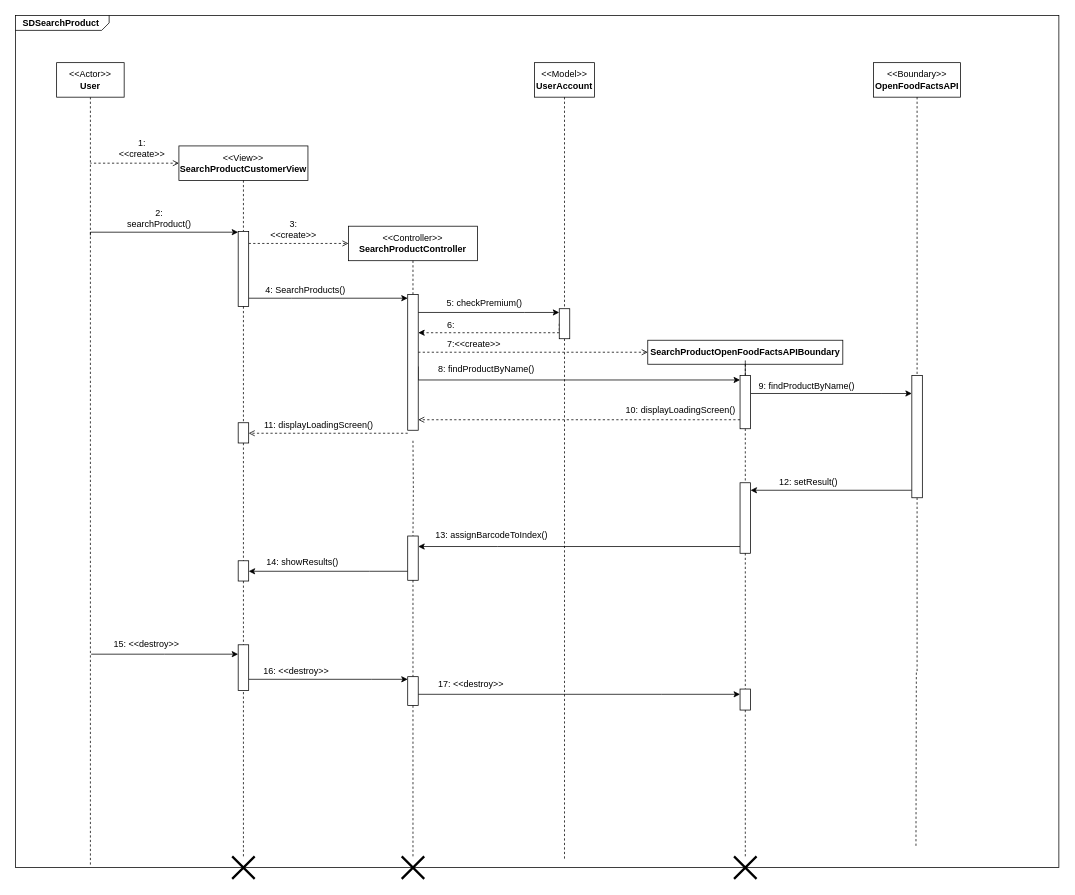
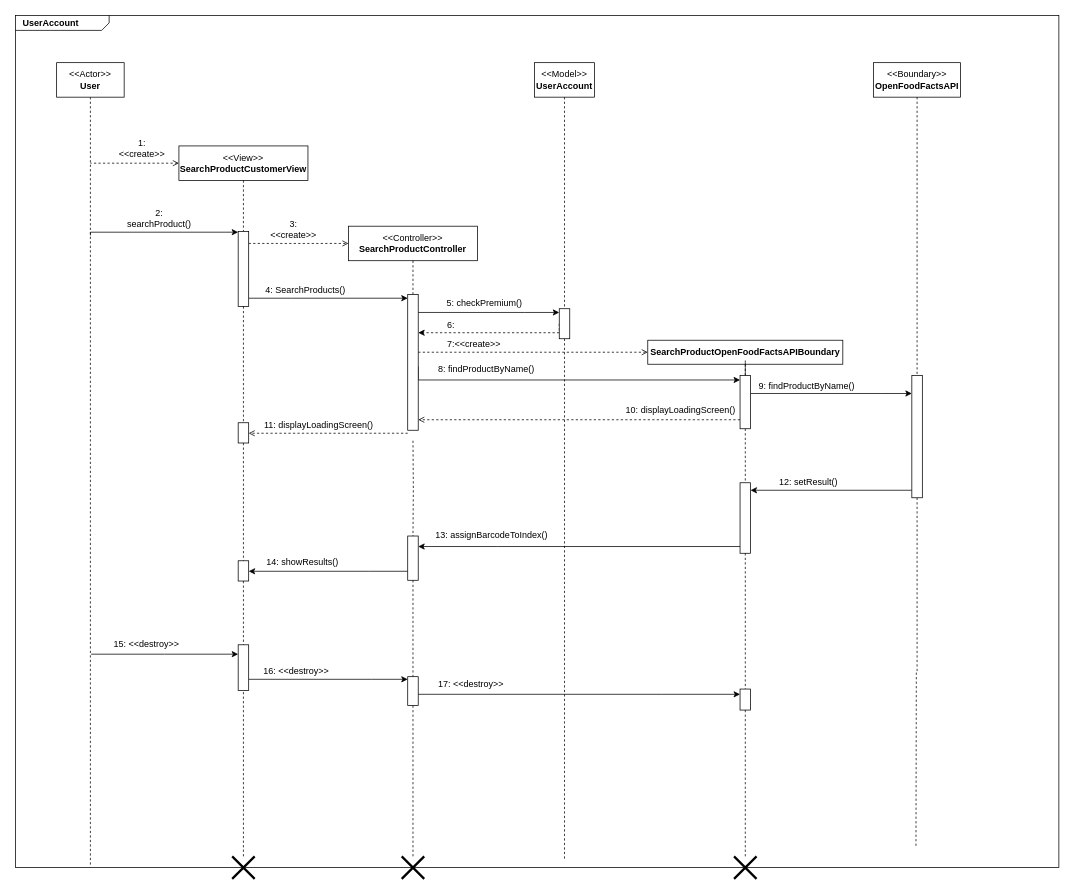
(53, 15) -> (43, 15)
